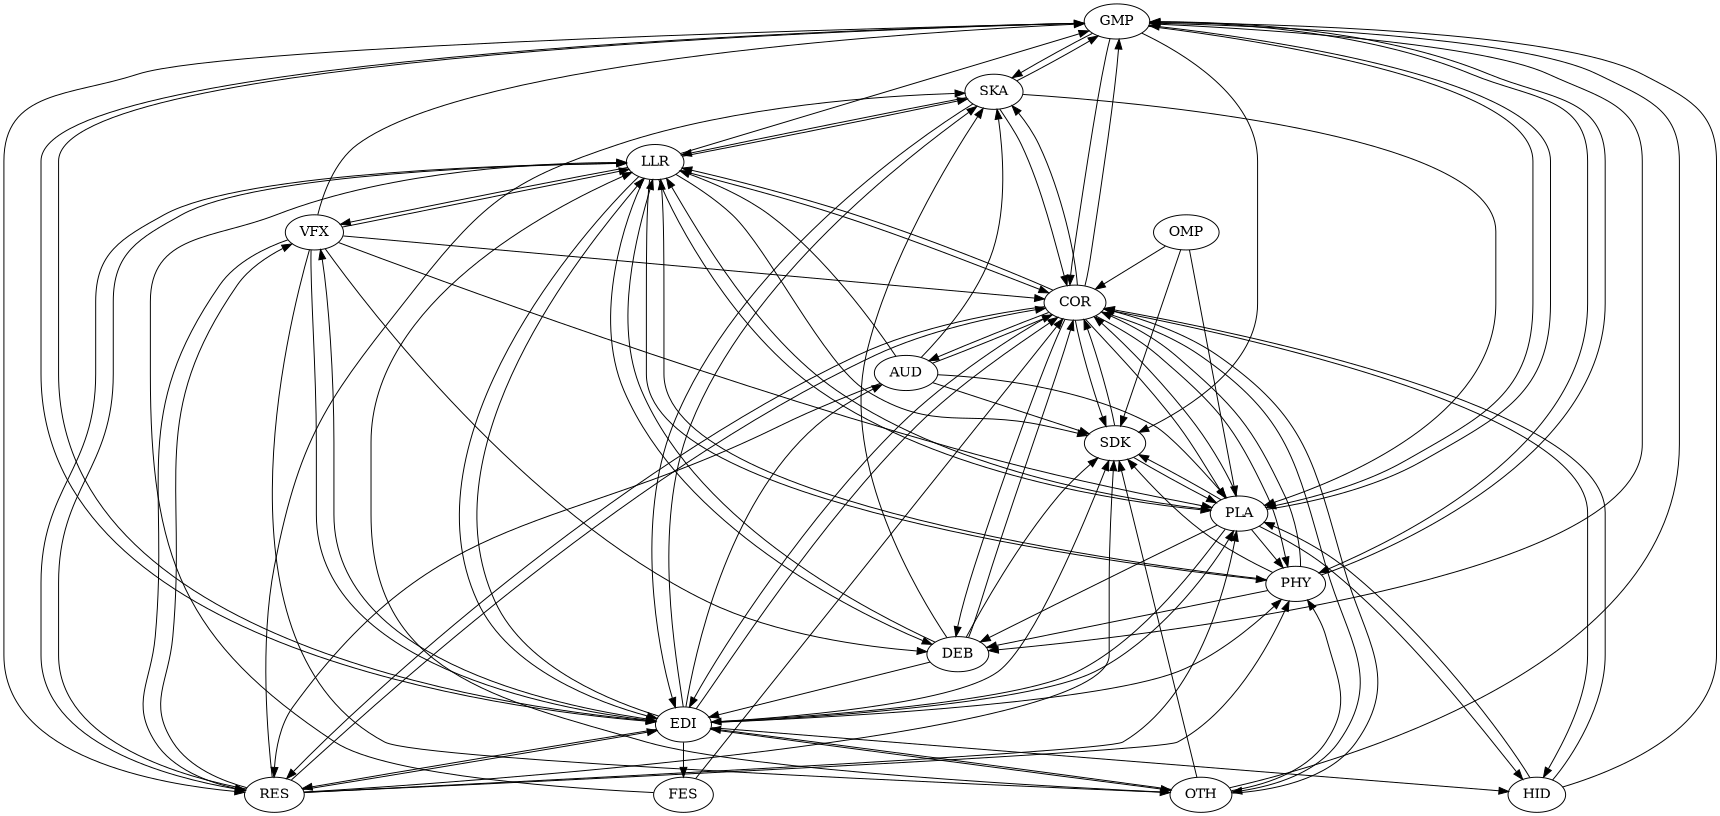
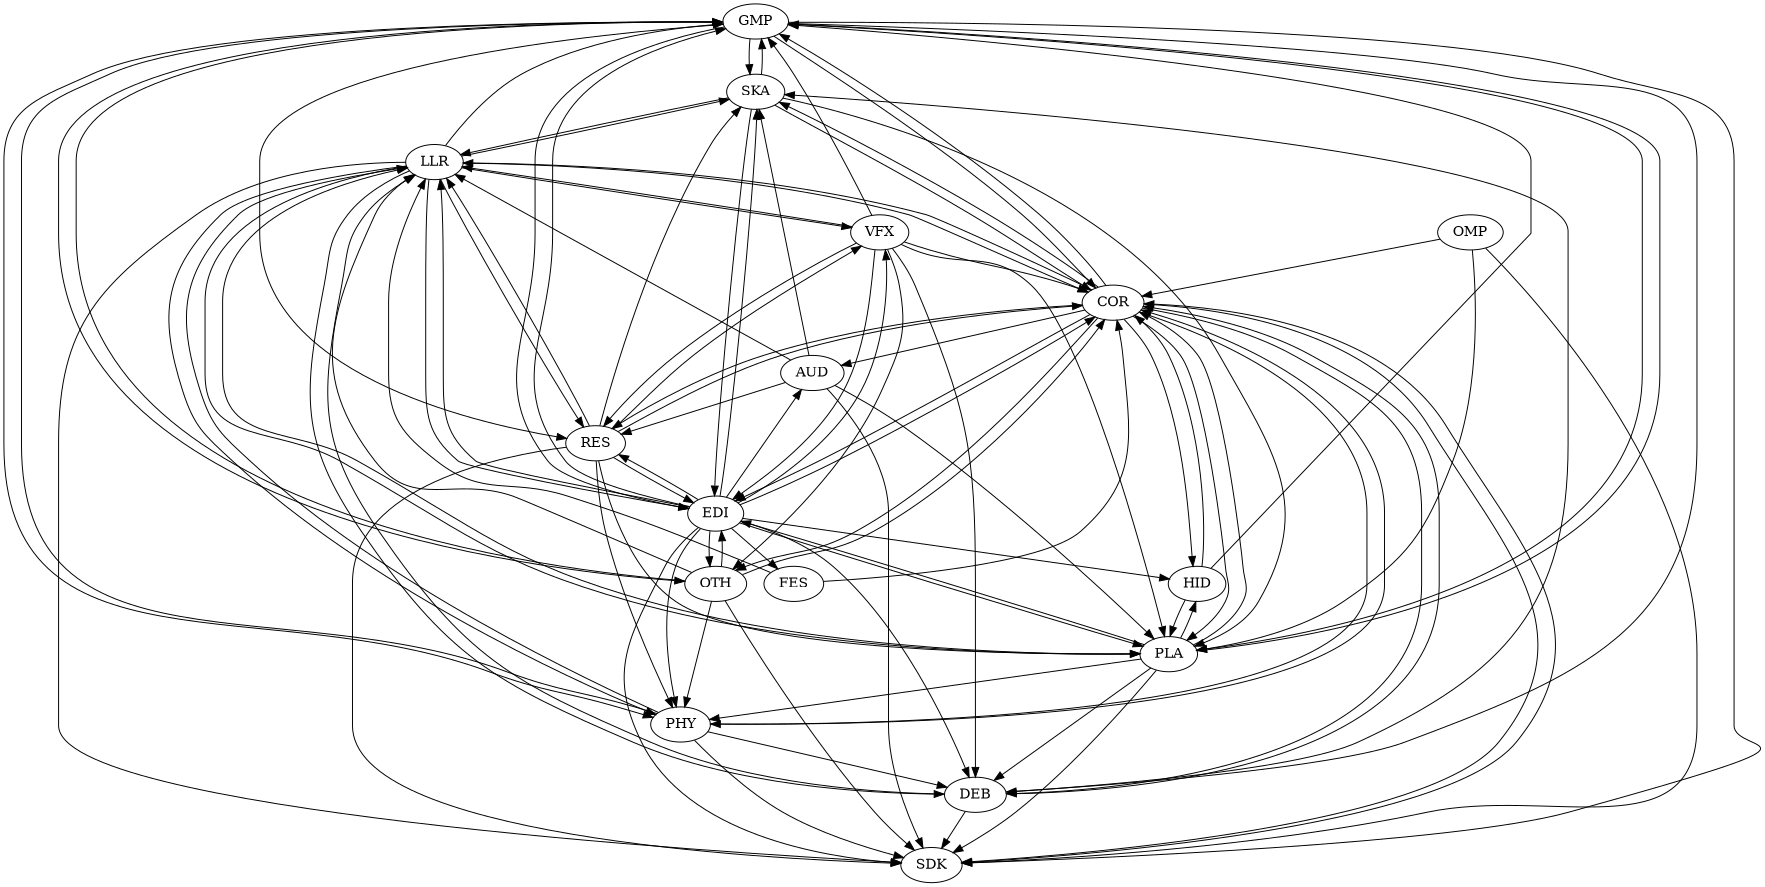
none -> (59, 229)
(988, 342) -> none
(1170, 478) -> none
(824, 688) -> (881, 618)
